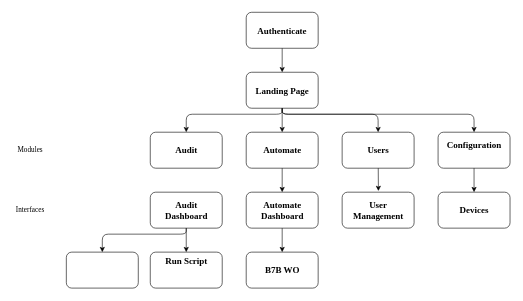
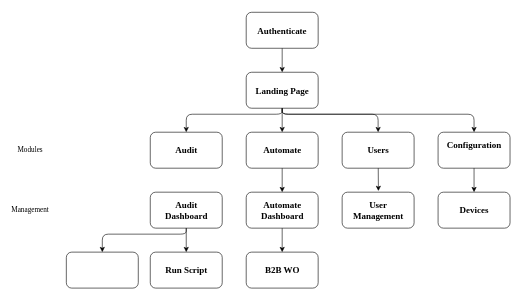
(30, 210) -> (30, 210)
(186, 261) -> (186, 270)
(283, 270) -> (283, 270)
